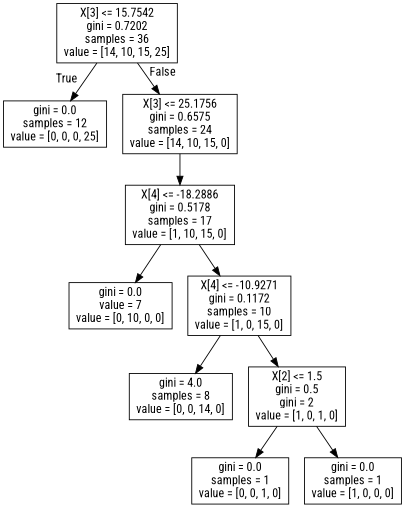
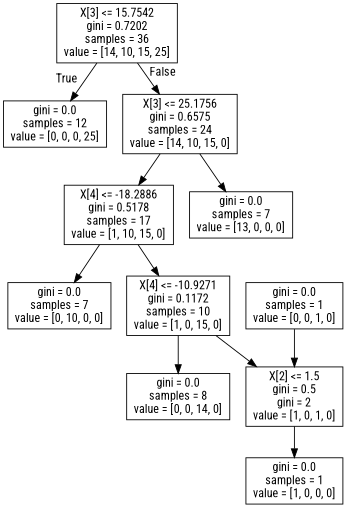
none -> (241, 215)
(121, 306) -> (59, 306)
(181, 397) -> (178, 397)
(269, 438) -> (294, 344)
